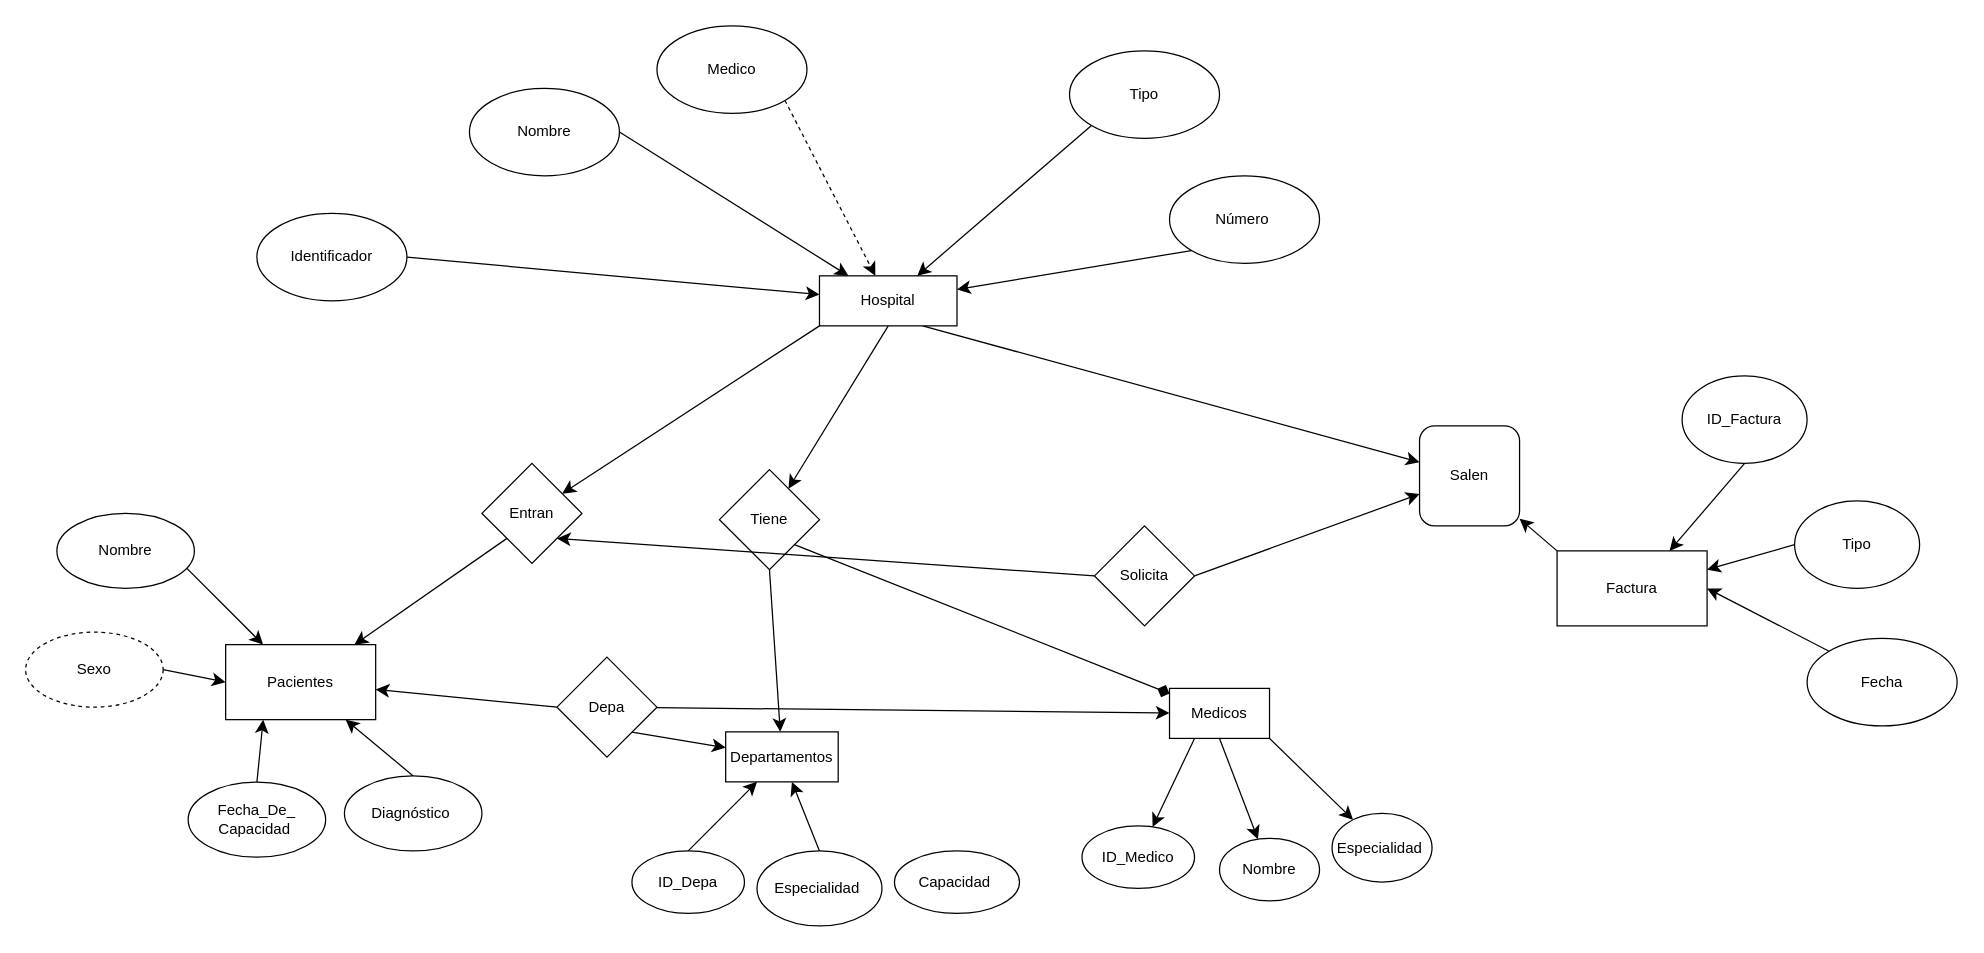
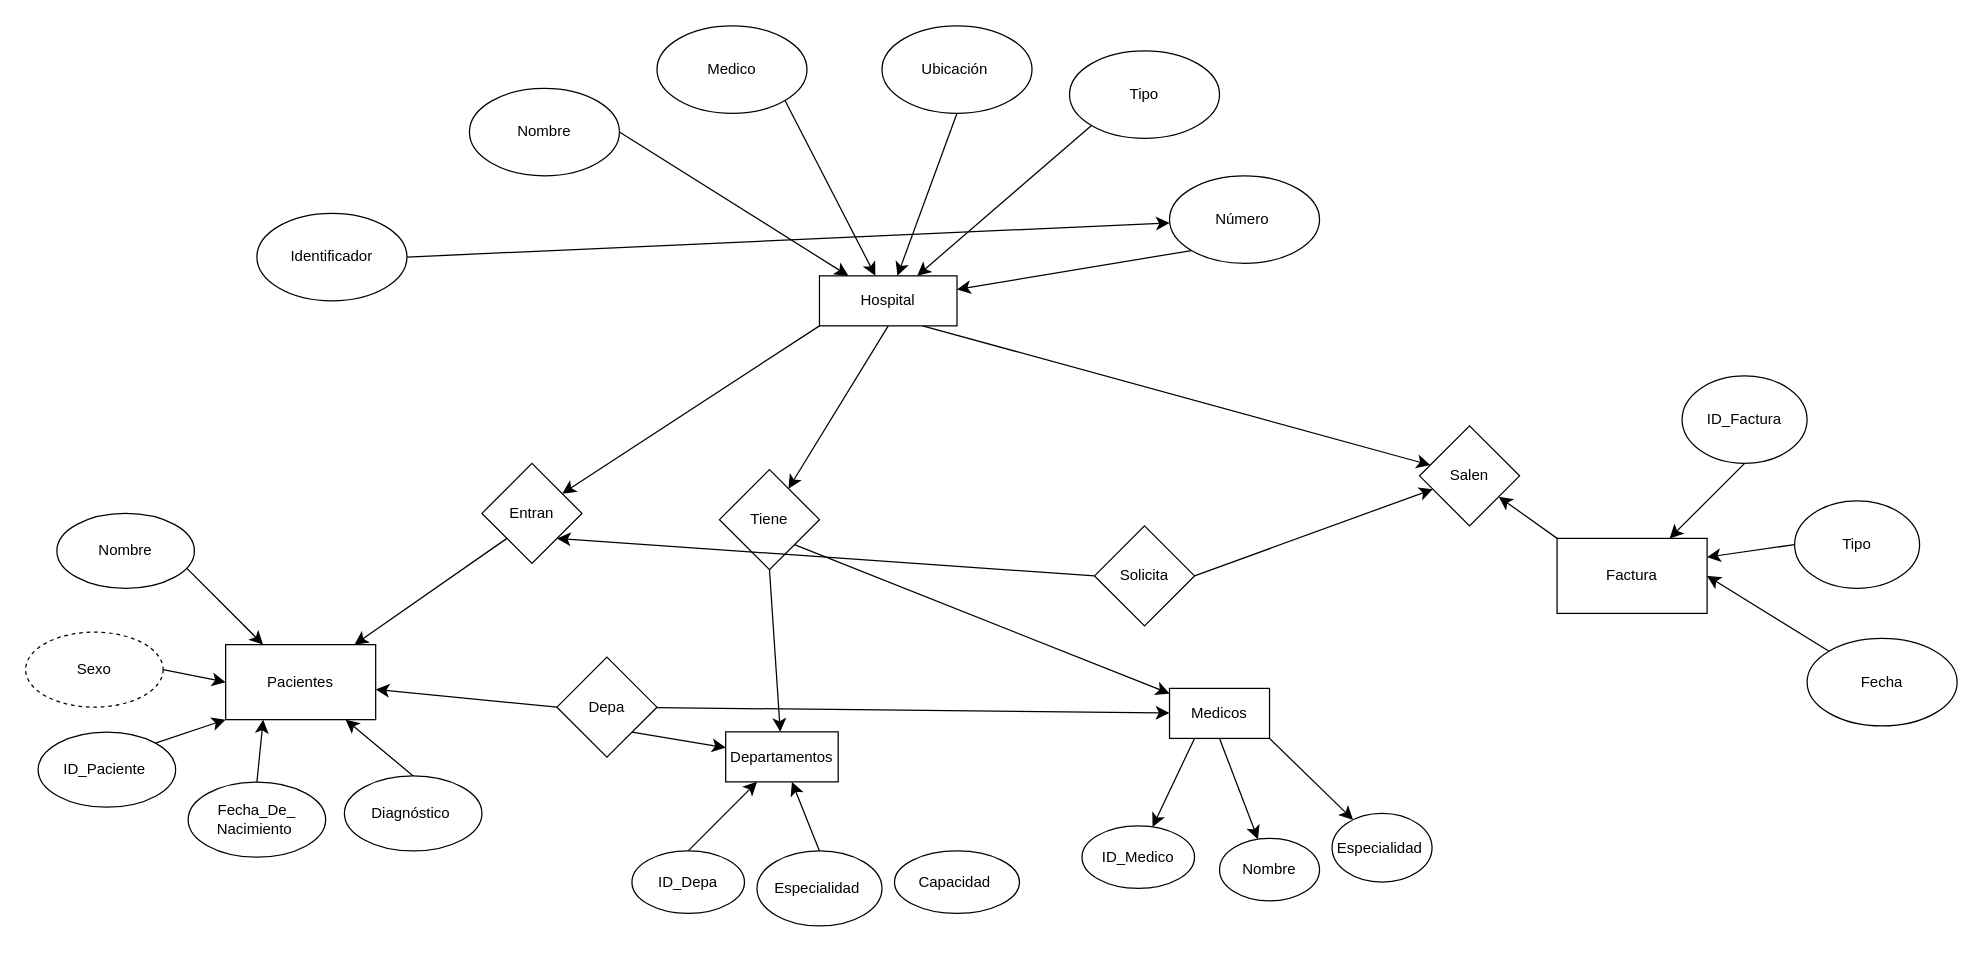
none -> (957, 69)
(828, 185) -> (828, 185)
none -> (928, 191)
(609, 275) -> (598, 248)
(1469, 476) -> (1469, 476)
(1632, 588) -> (1632, 576)
(1157, 688) -> (1157, 689)
none -> (186, 733)
none -> (107, 769)
(257, 819) -> (257, 819)
